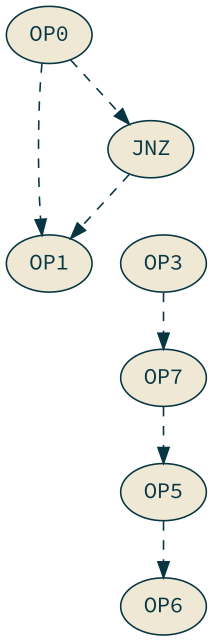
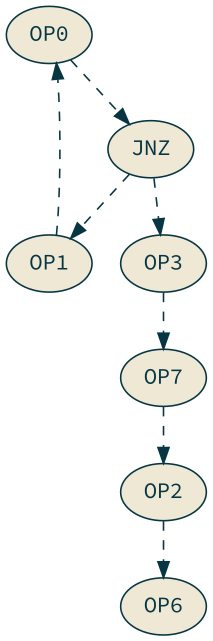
(39, 141) -> (60, 157)
none -> (156, 199)
(164, 492) -> (164, 492)
